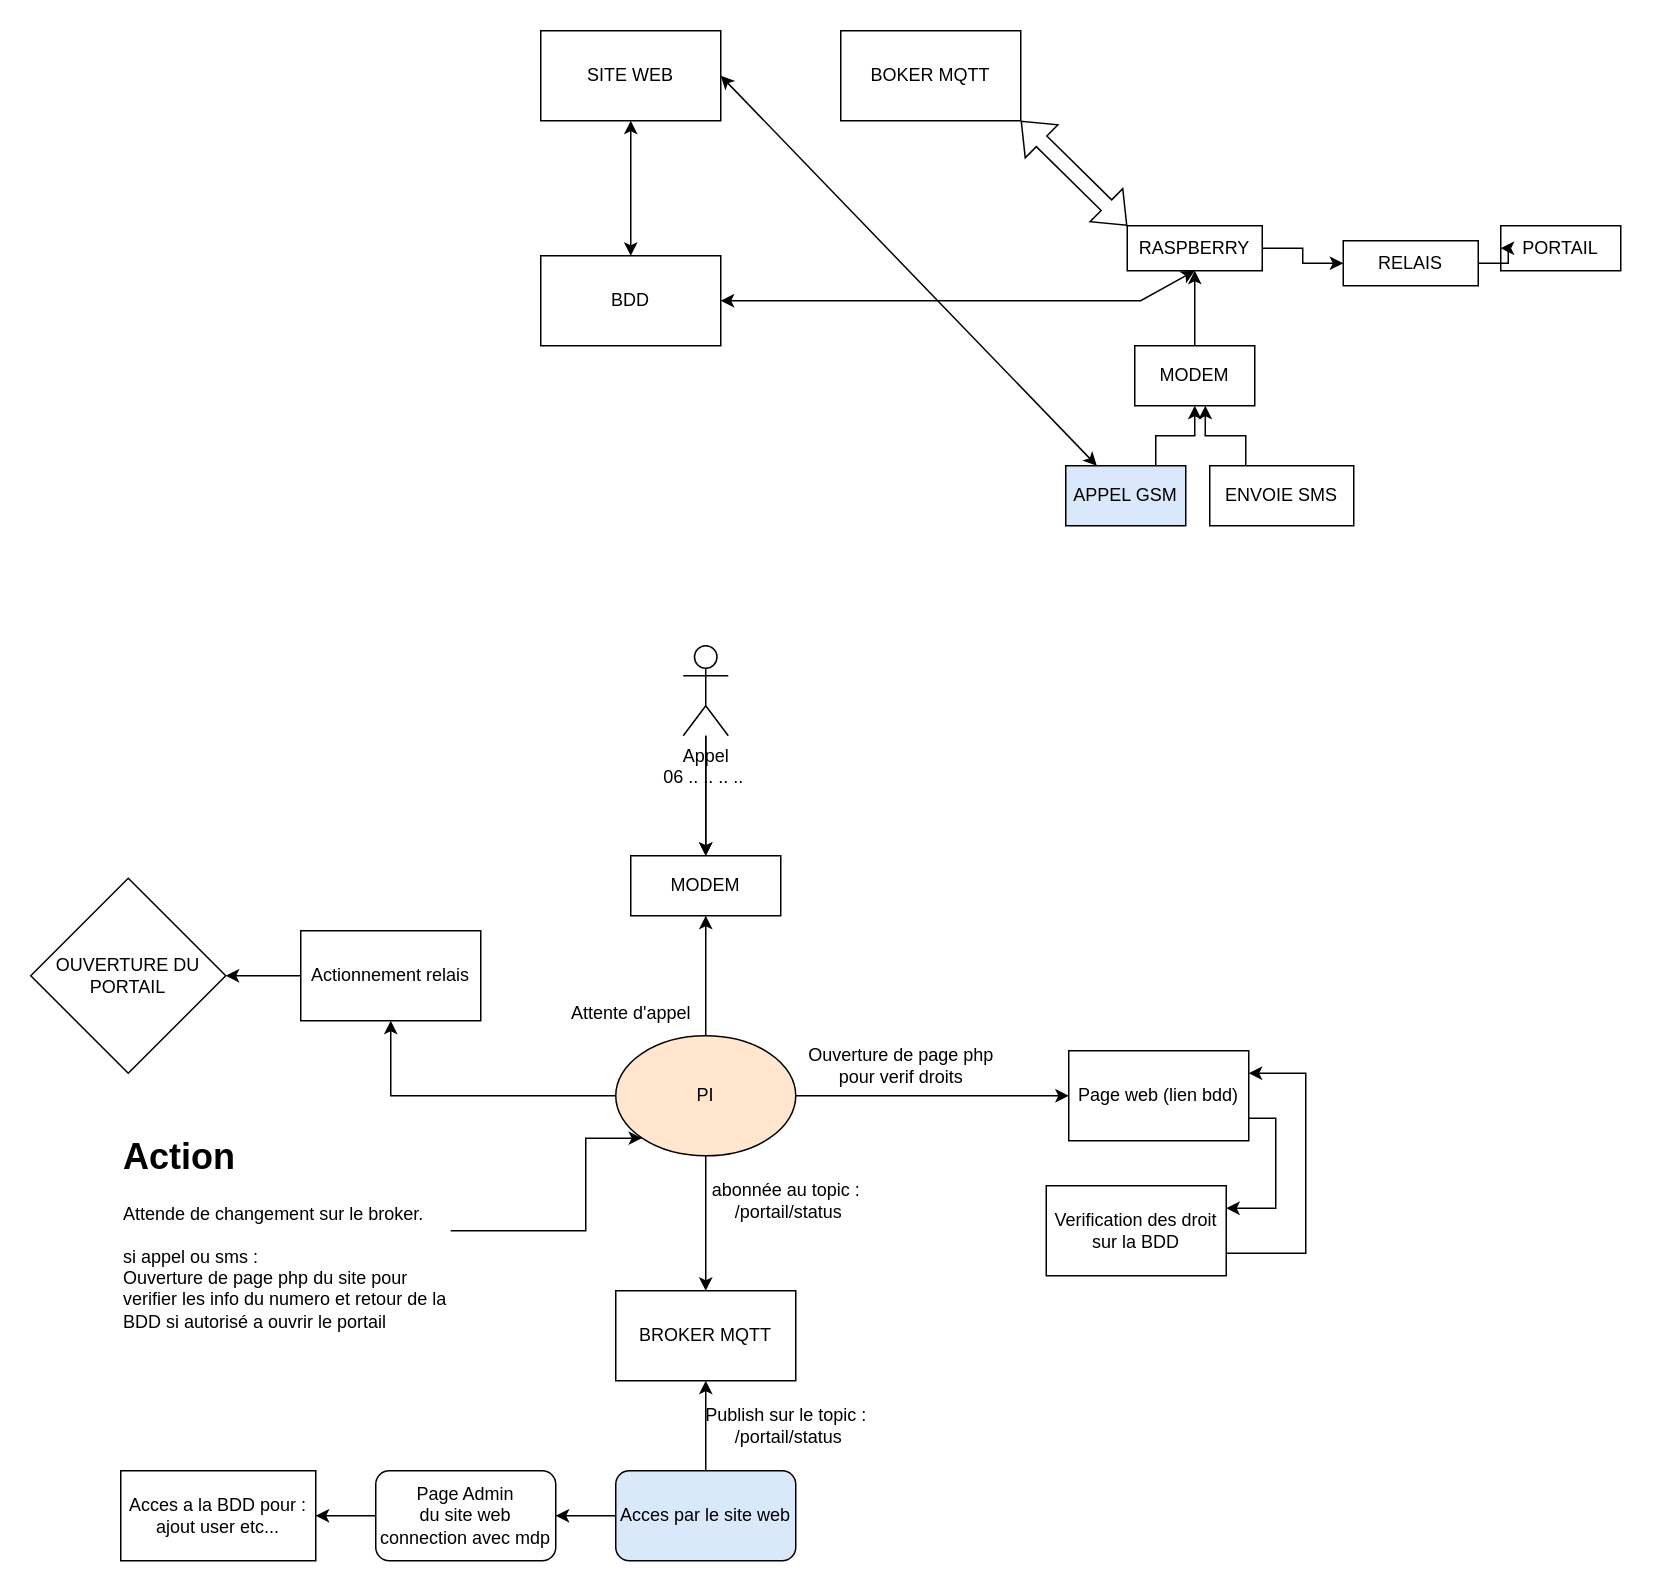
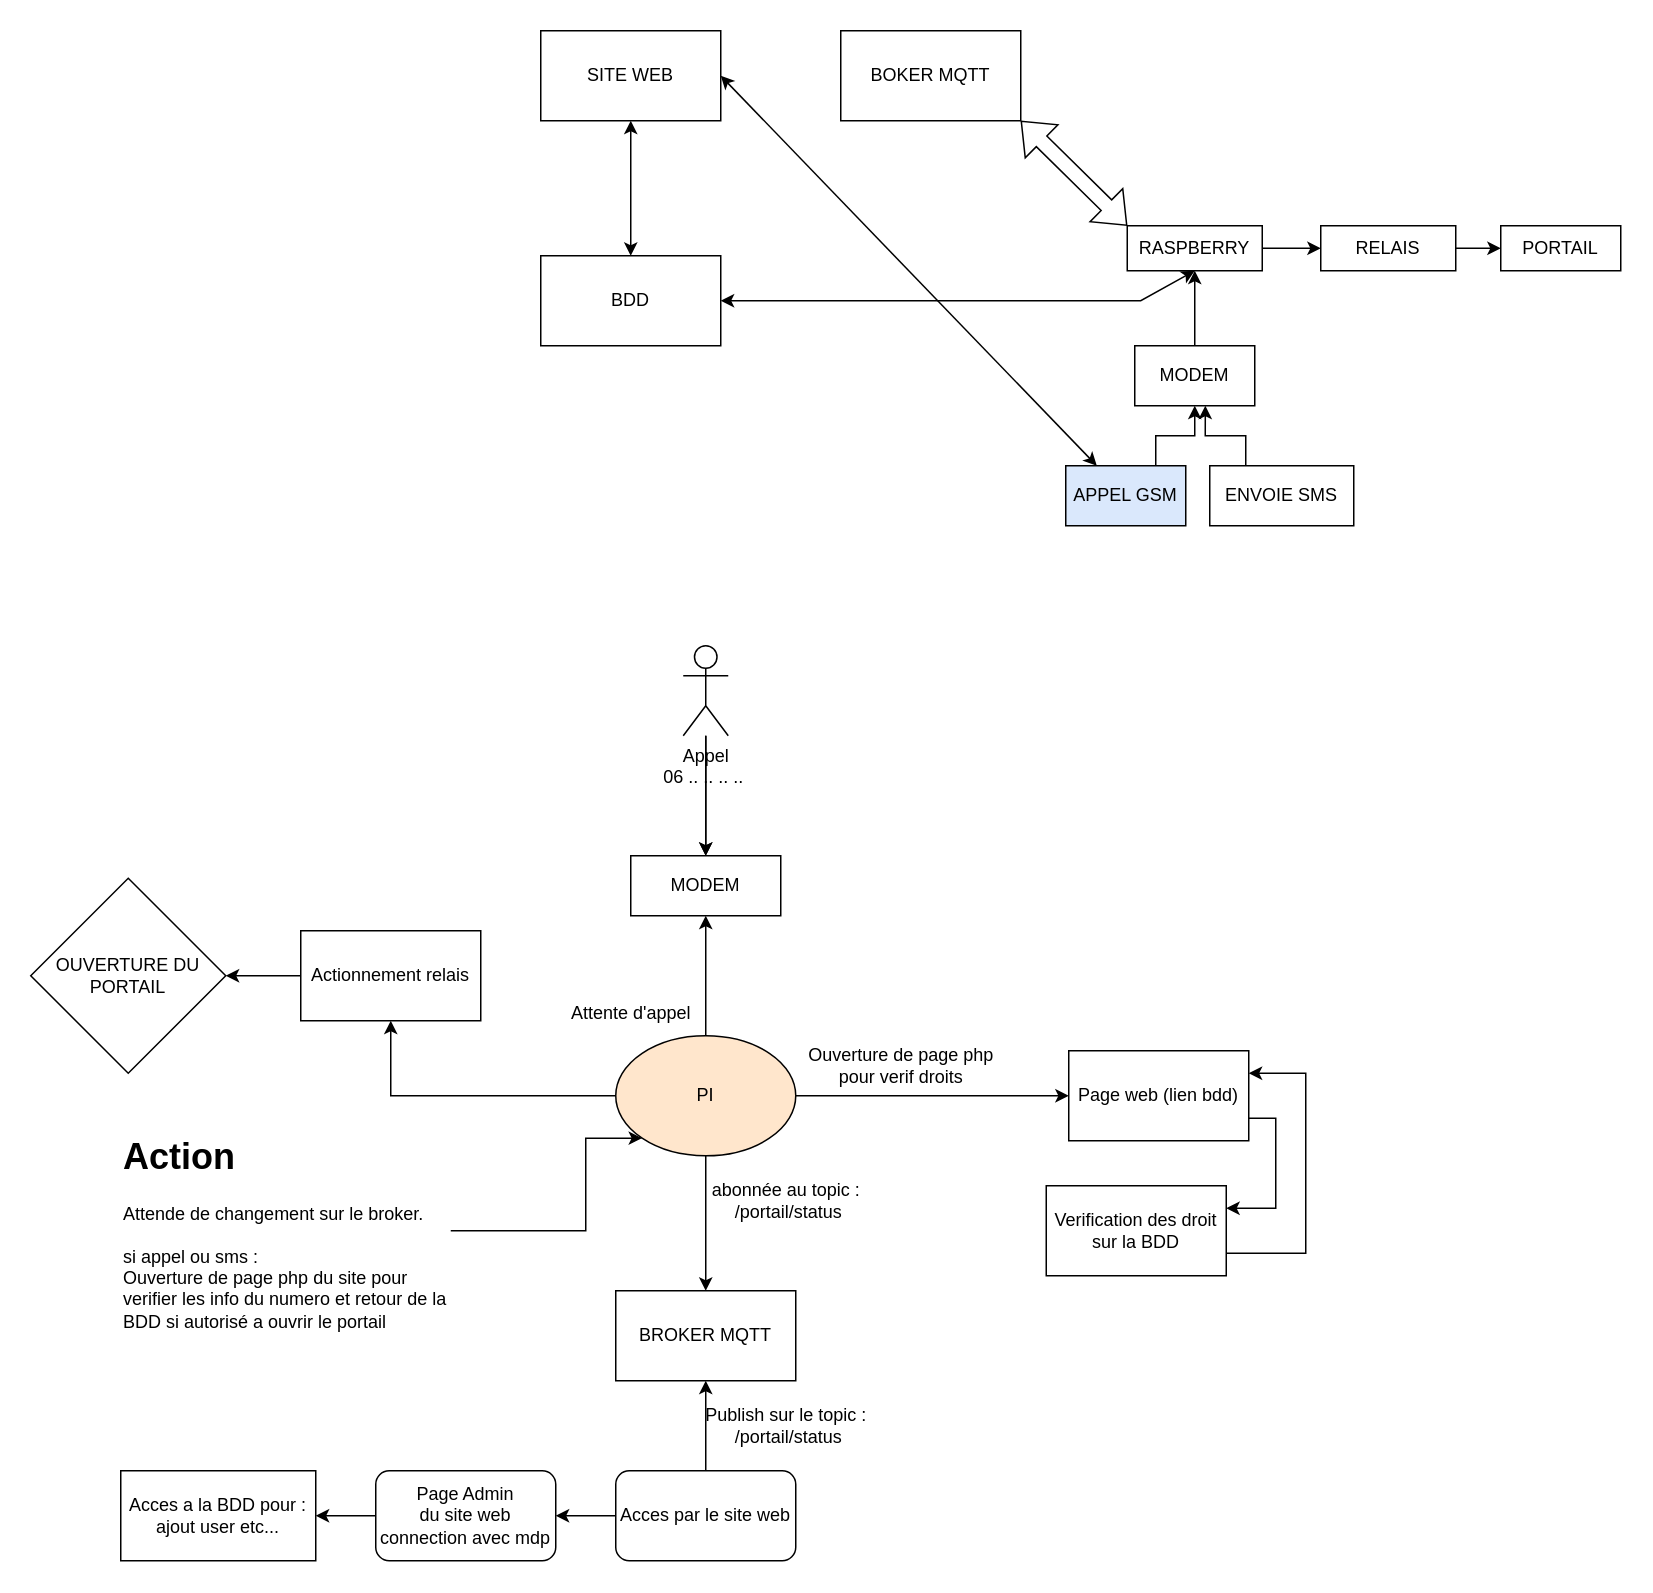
(1411, 263) -> (1388, 248)
(706, 1516) -> (706, 1516)
